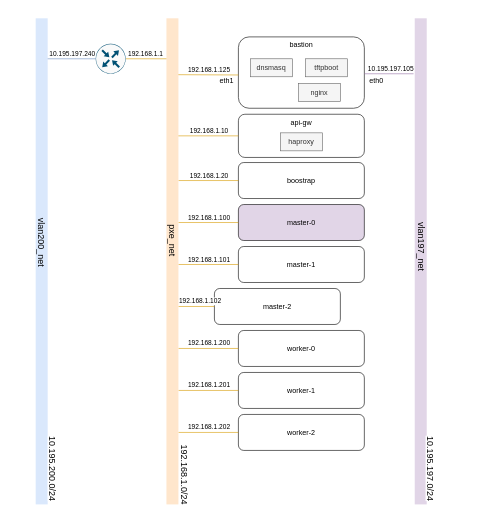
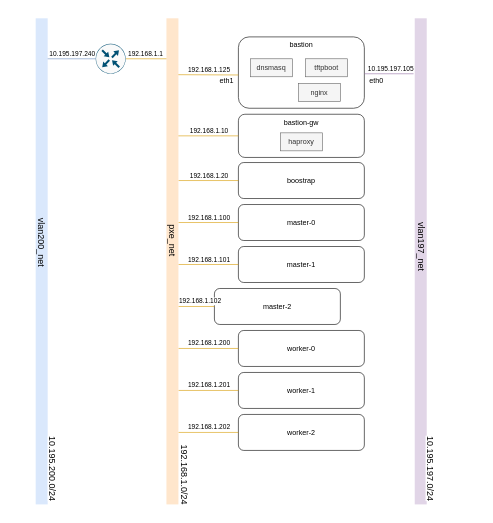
(302, 123) -> (302, 123)
(302, 223) -> (302, 223)
